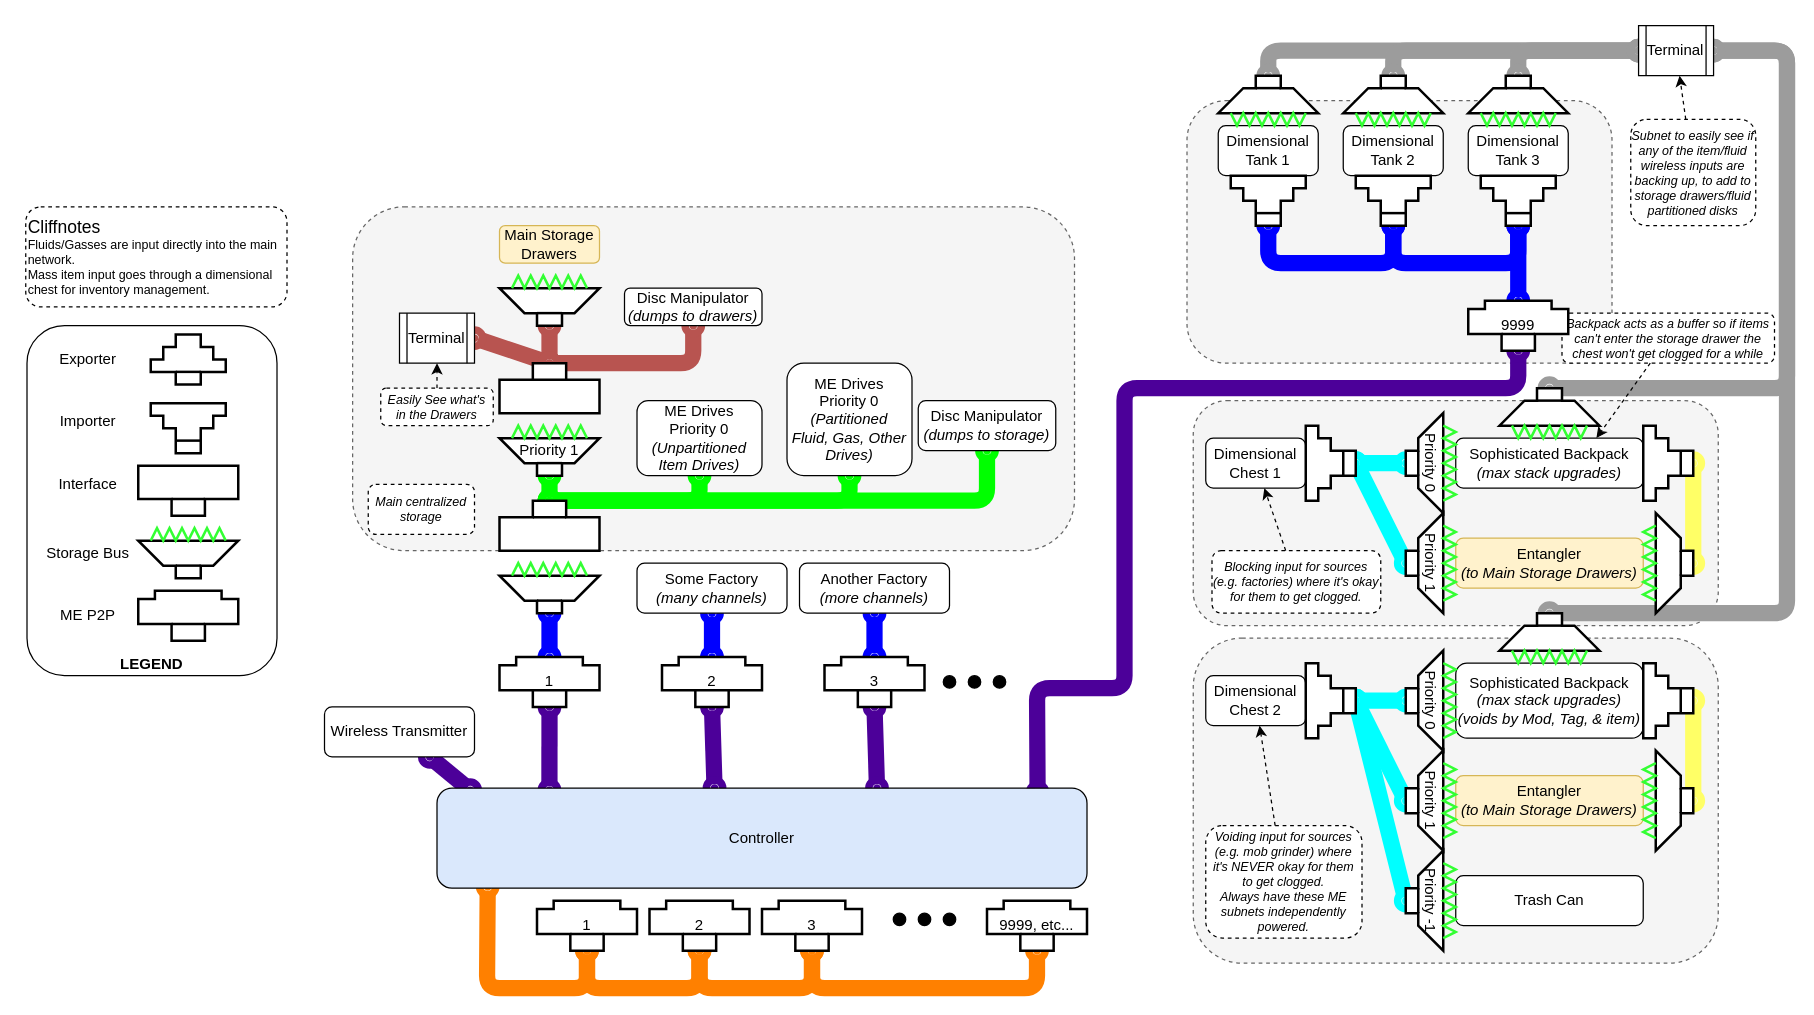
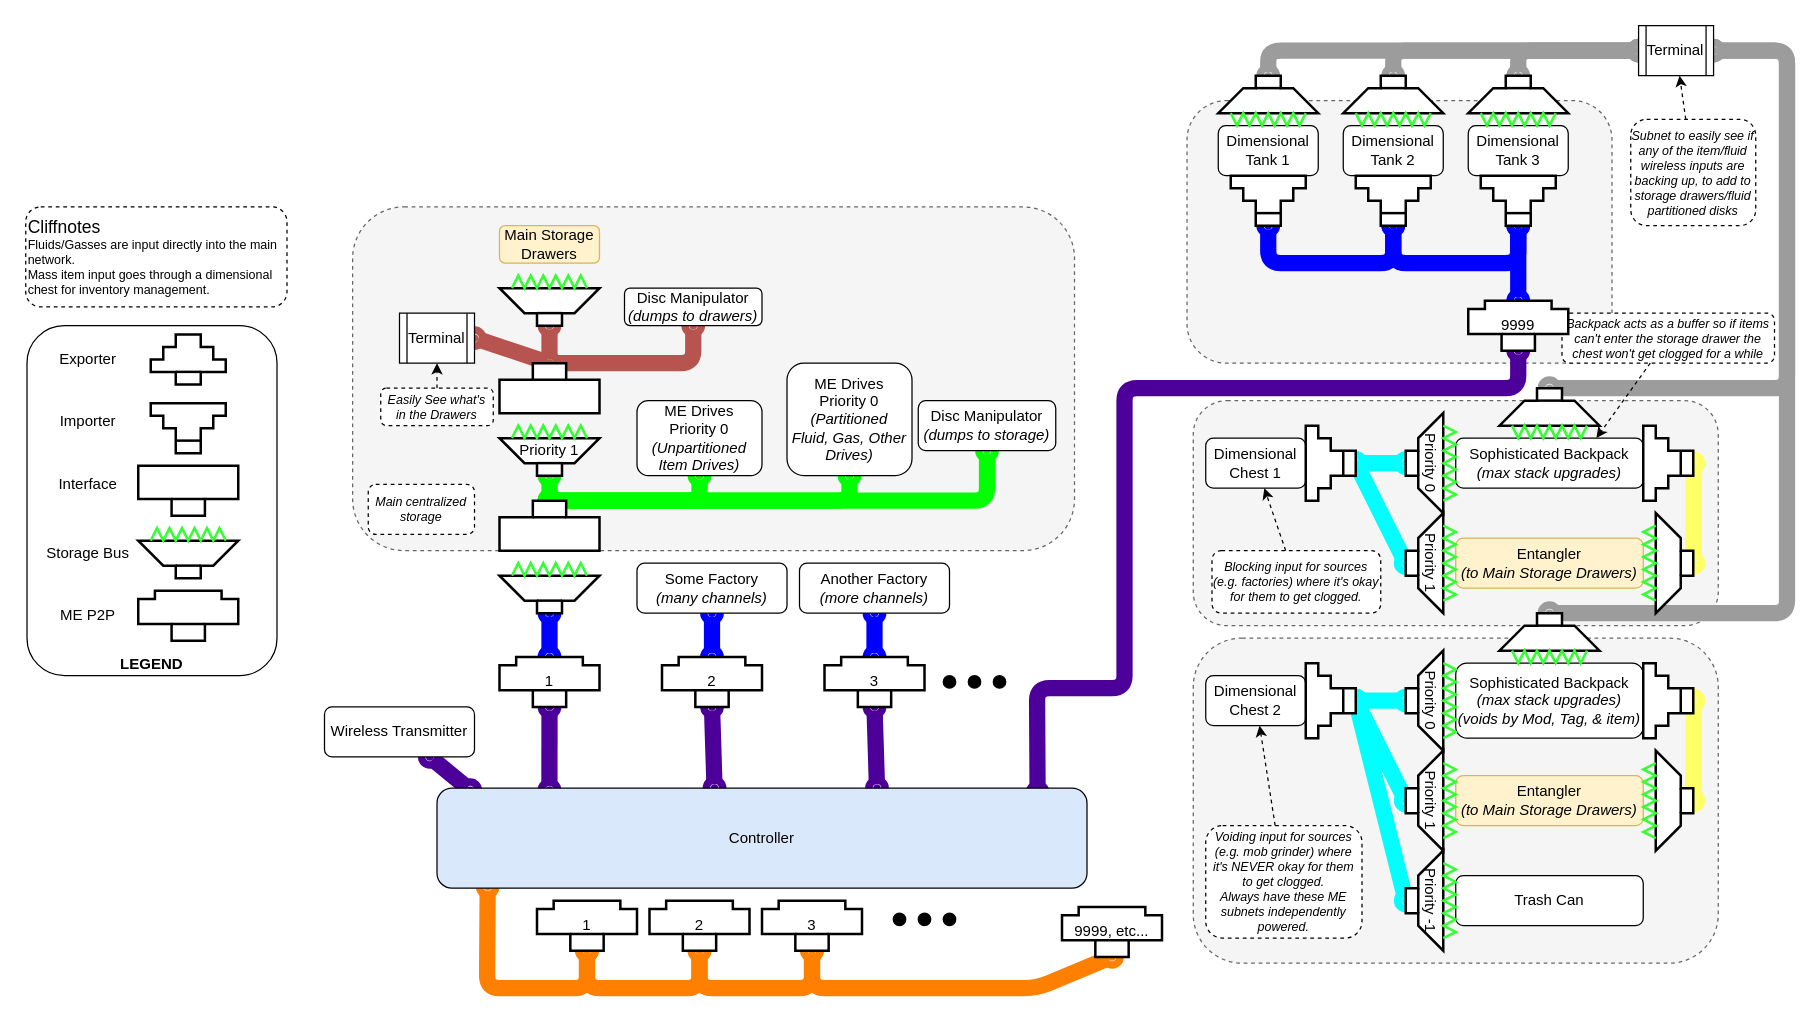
(1037, 926) -> (1112, 932)
